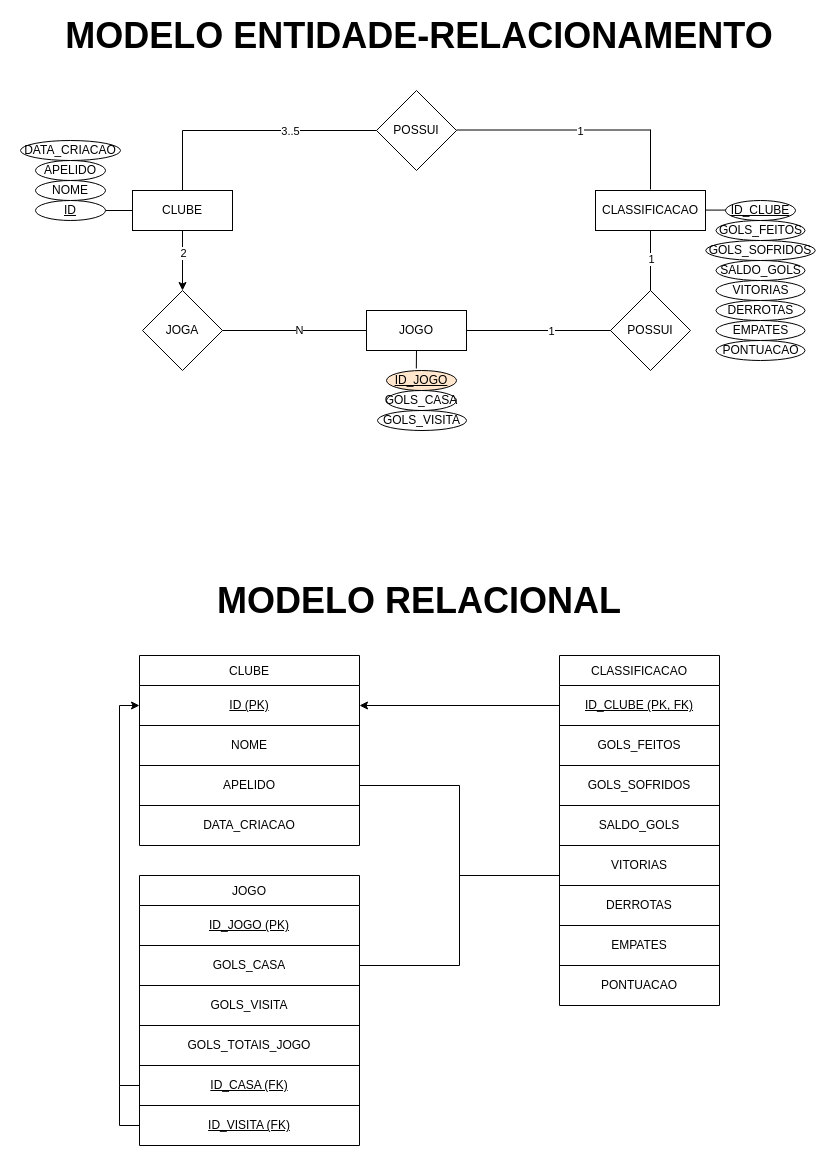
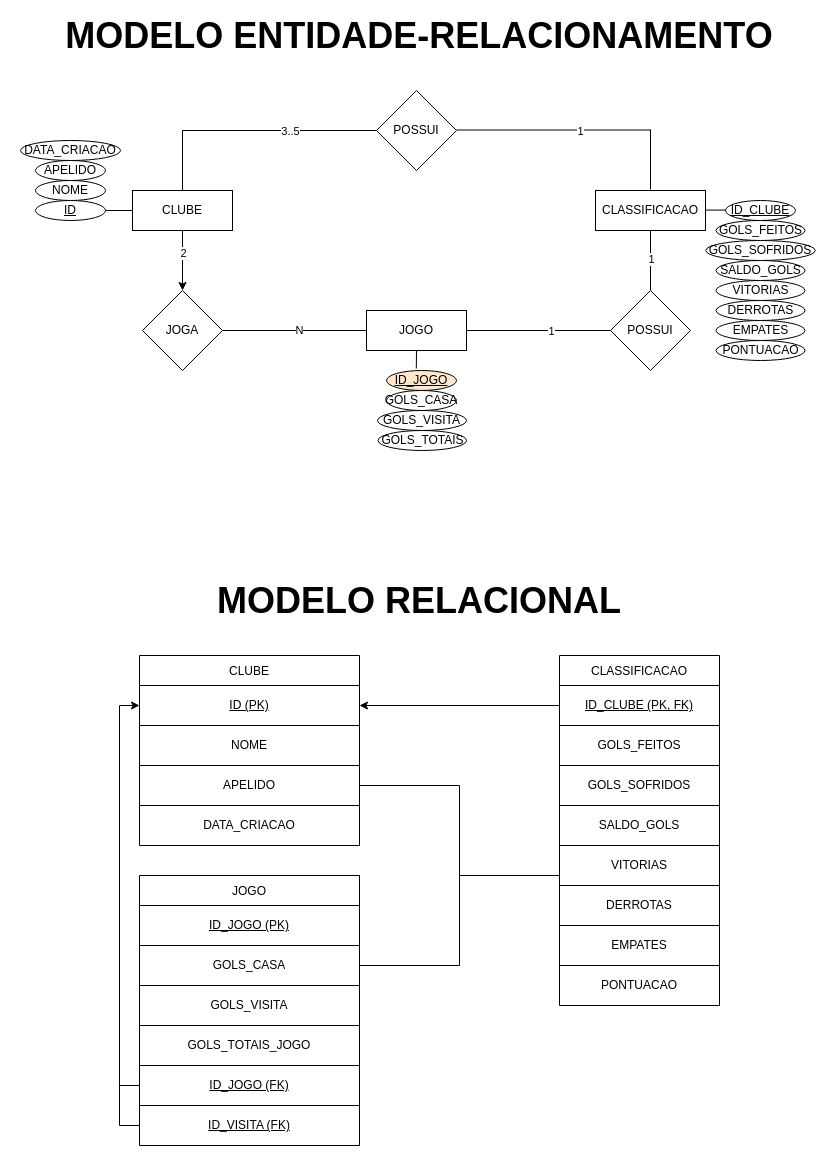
none -> (422, 441)
(250, 1086) -> (250, 1086)
